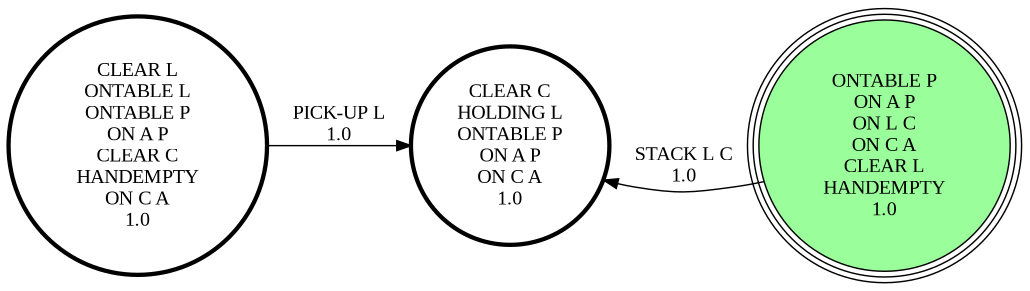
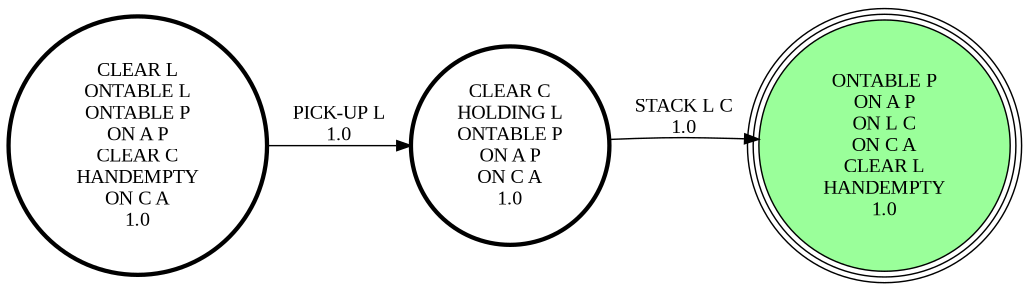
(691, 192) -> (677, 138)
